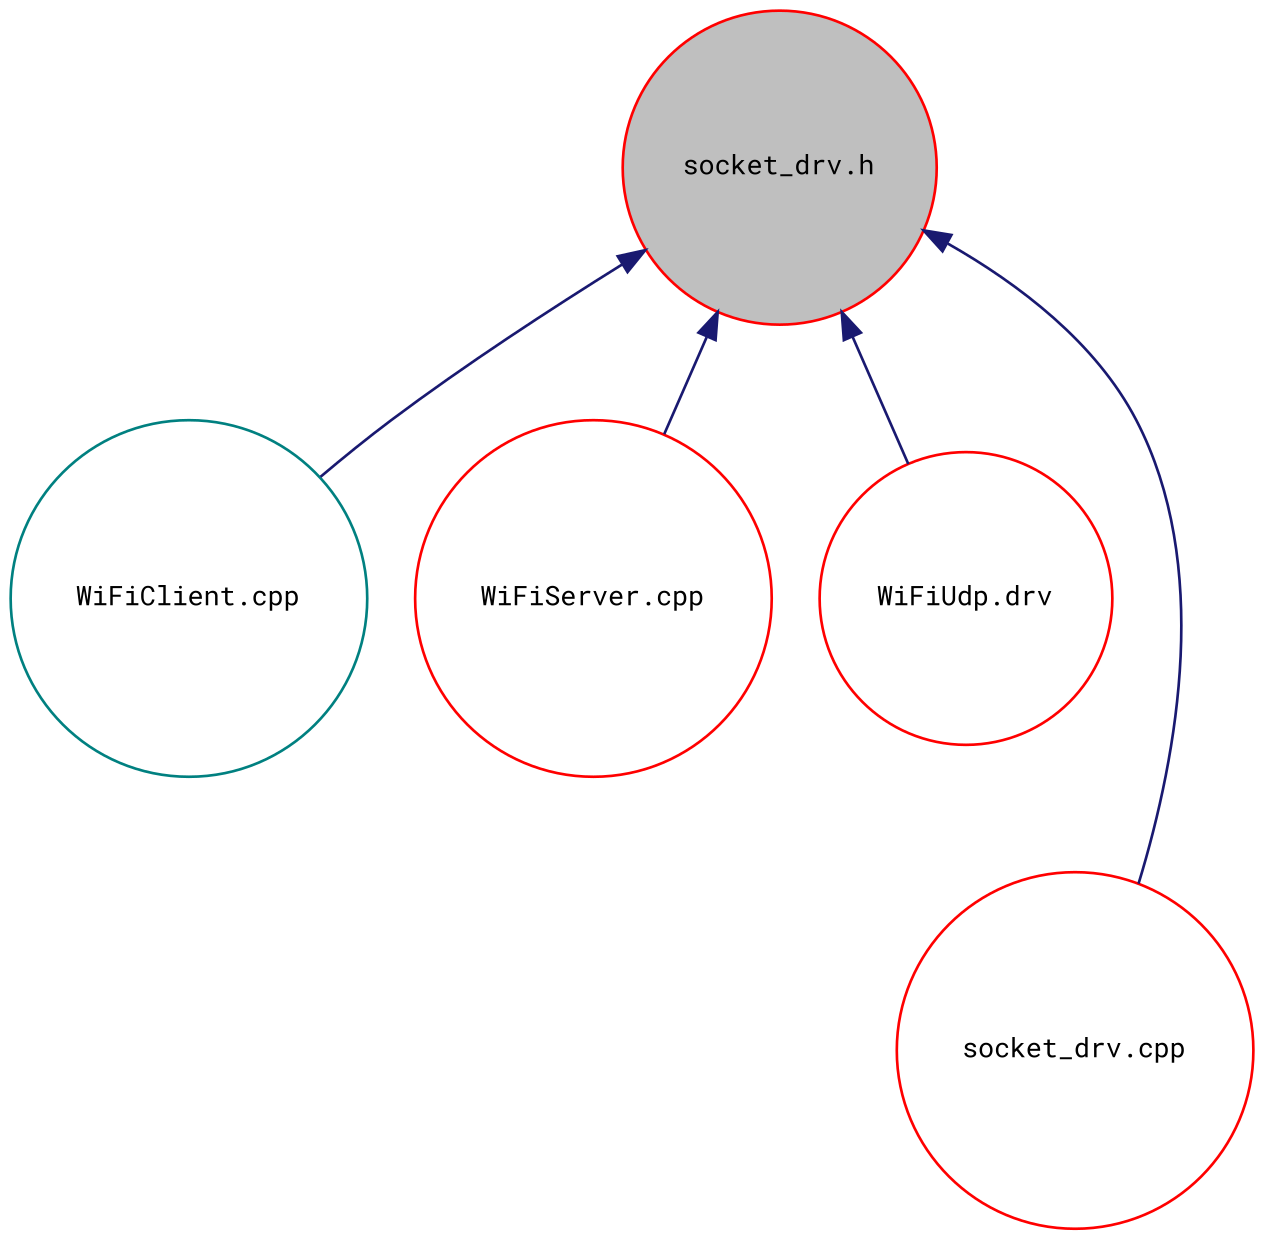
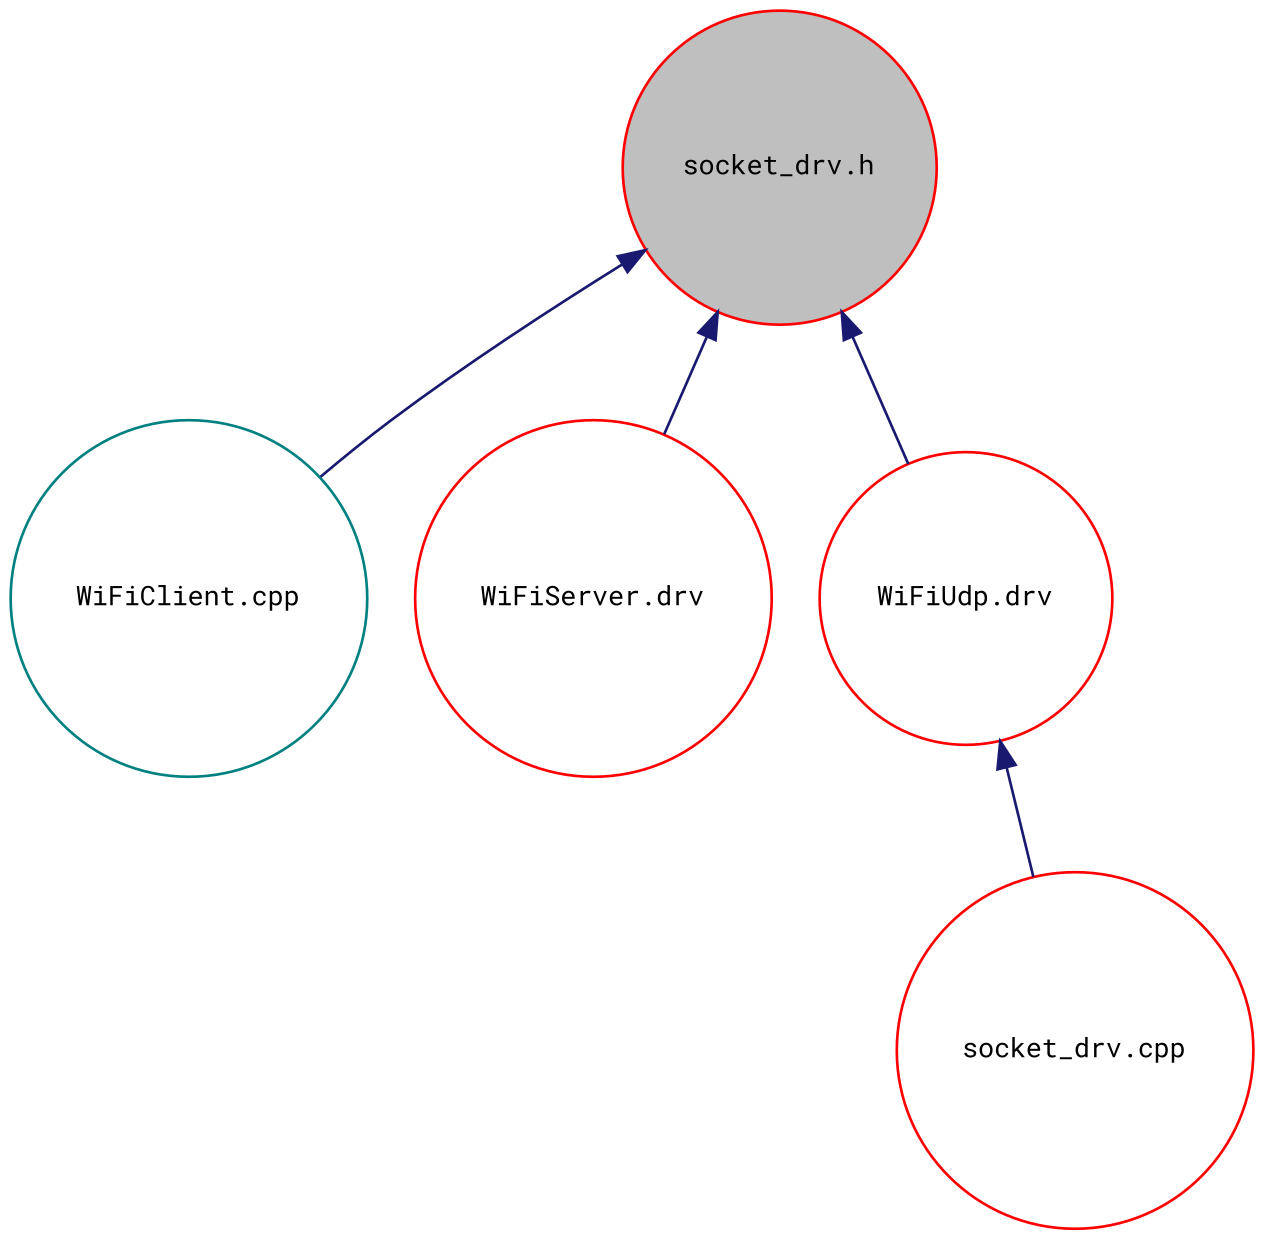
(1170, 521) -> (1020, 822)
(593, 598) -> (593, 598)
